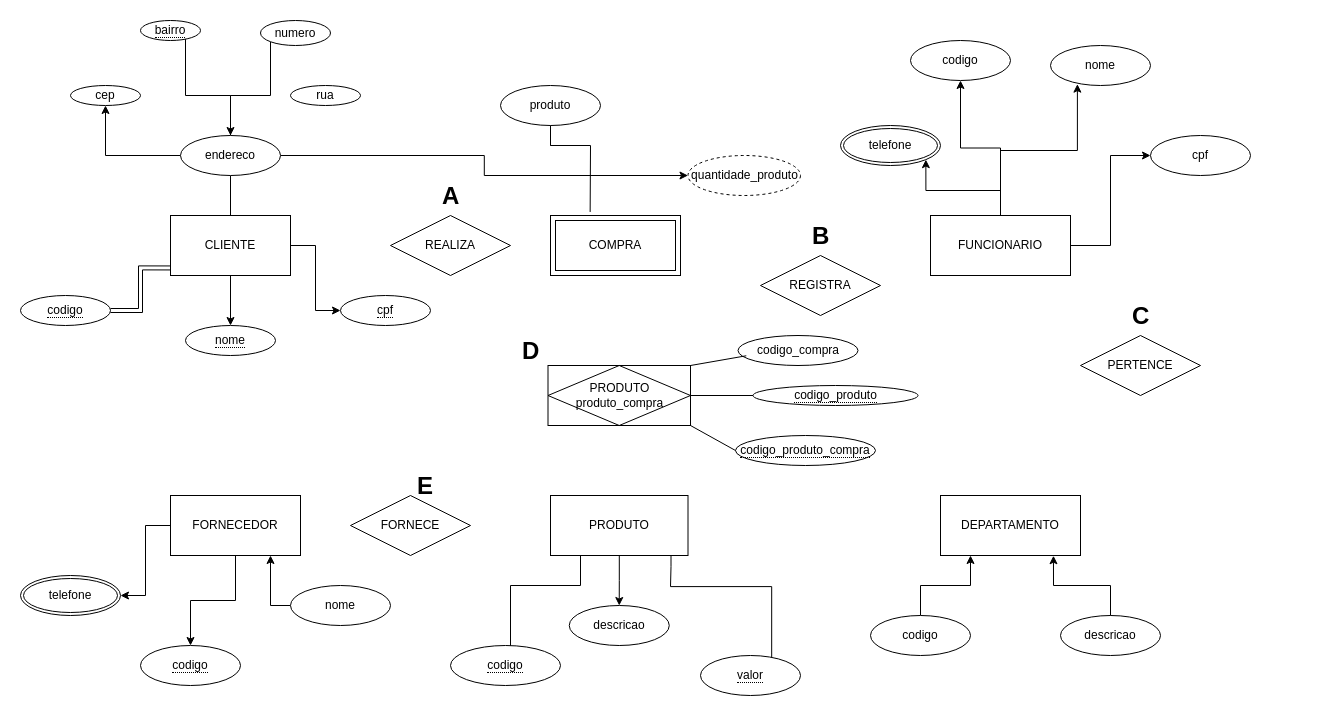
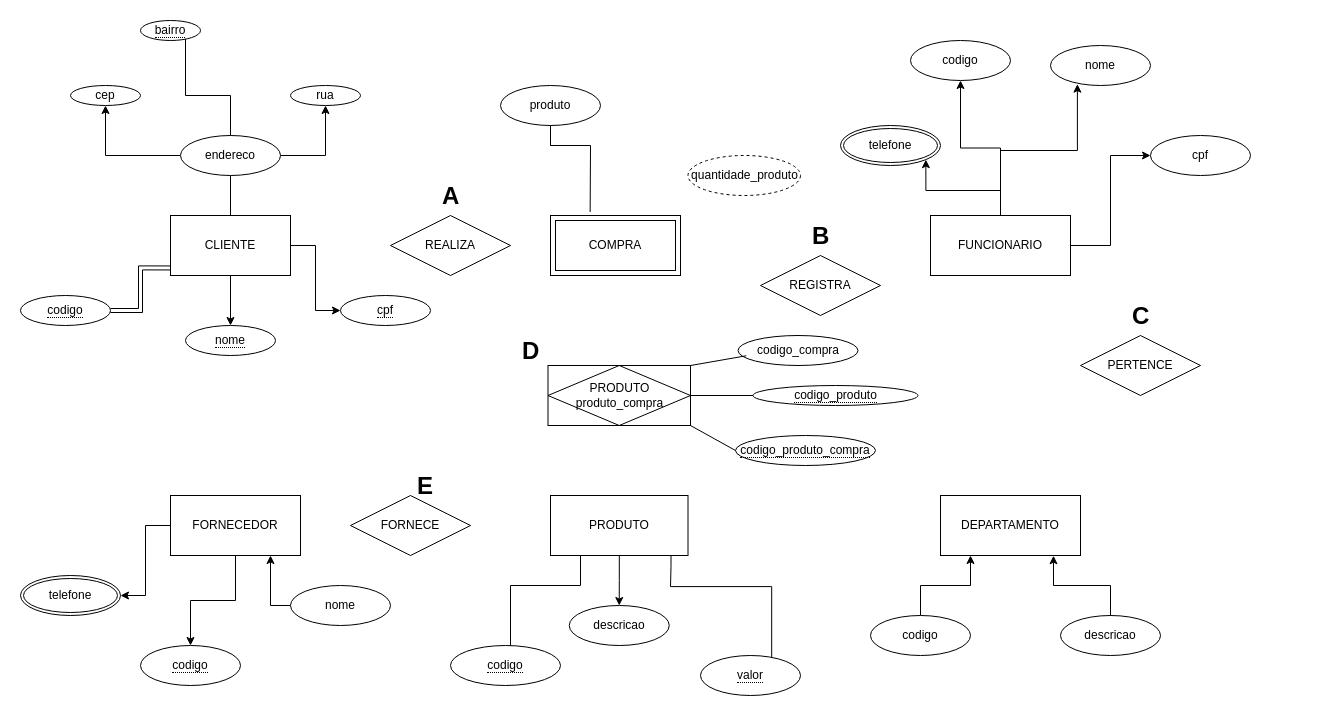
(296, 33) -> none
(271, 88) -> none
(492, 176) -> (326, 135)
